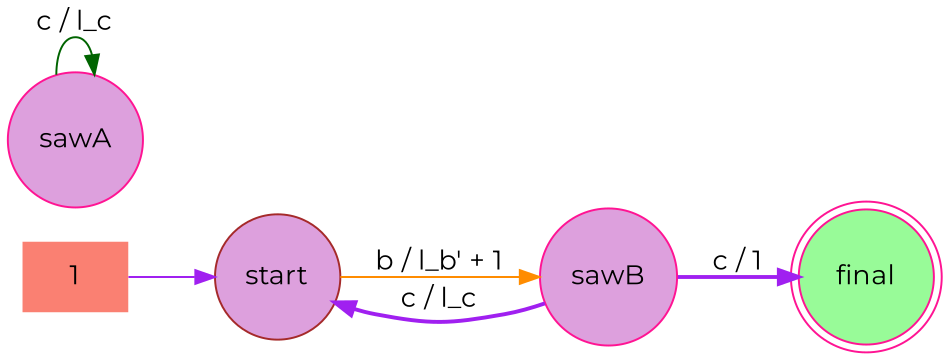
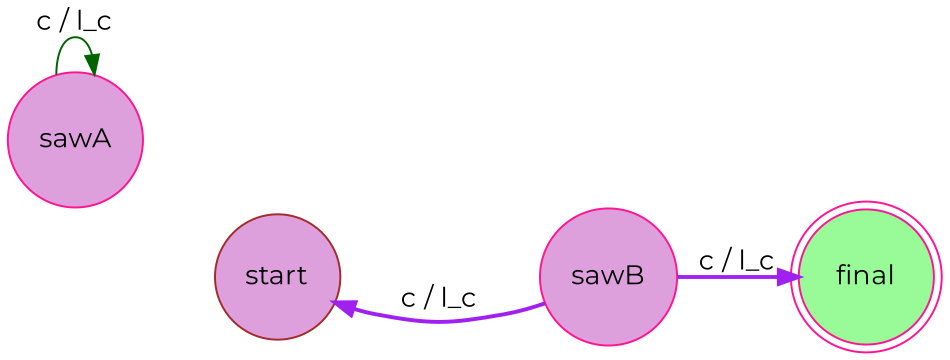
(738, 262) -> (738, 262)
(75, 277) -> none
(430, 277) -> none
